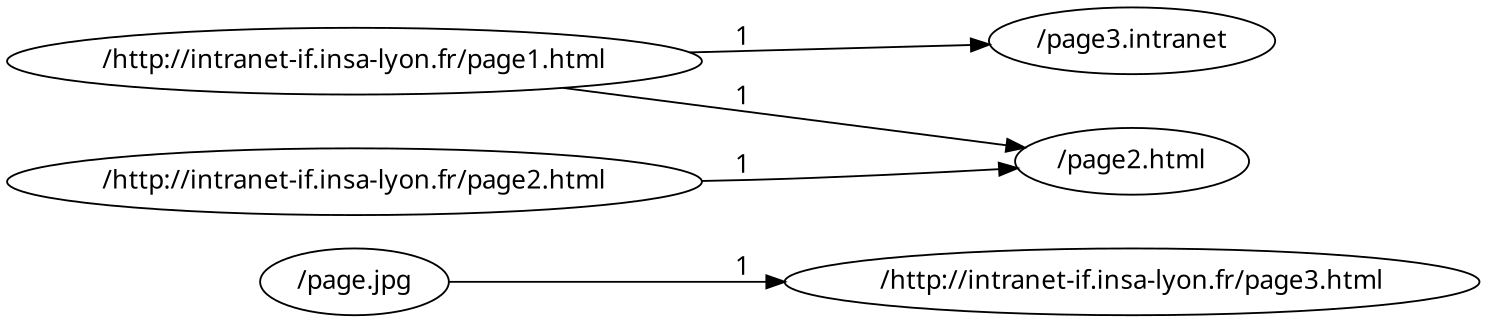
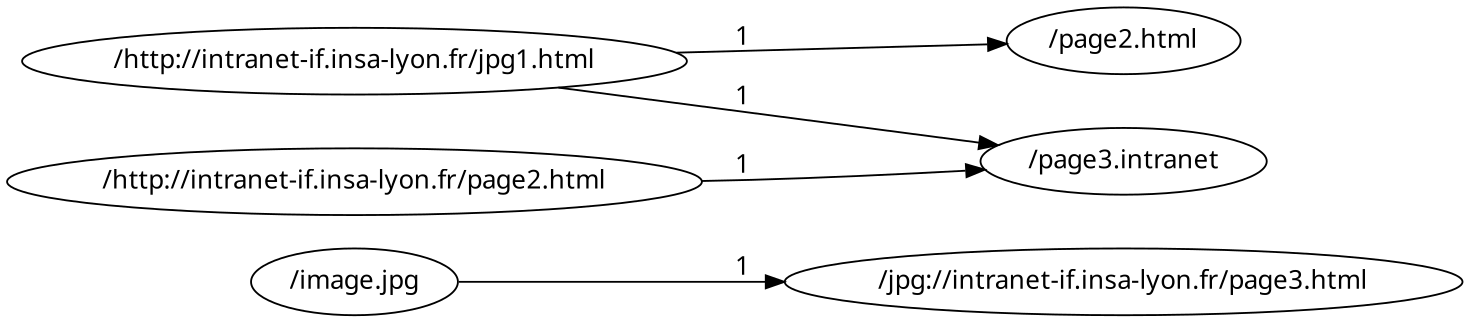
(354, 61) -> (354, 61)
(850, 176) -> (834, 177)
(354, 282) -> (354, 282)
(1132, 282) -> (1124, 282)
